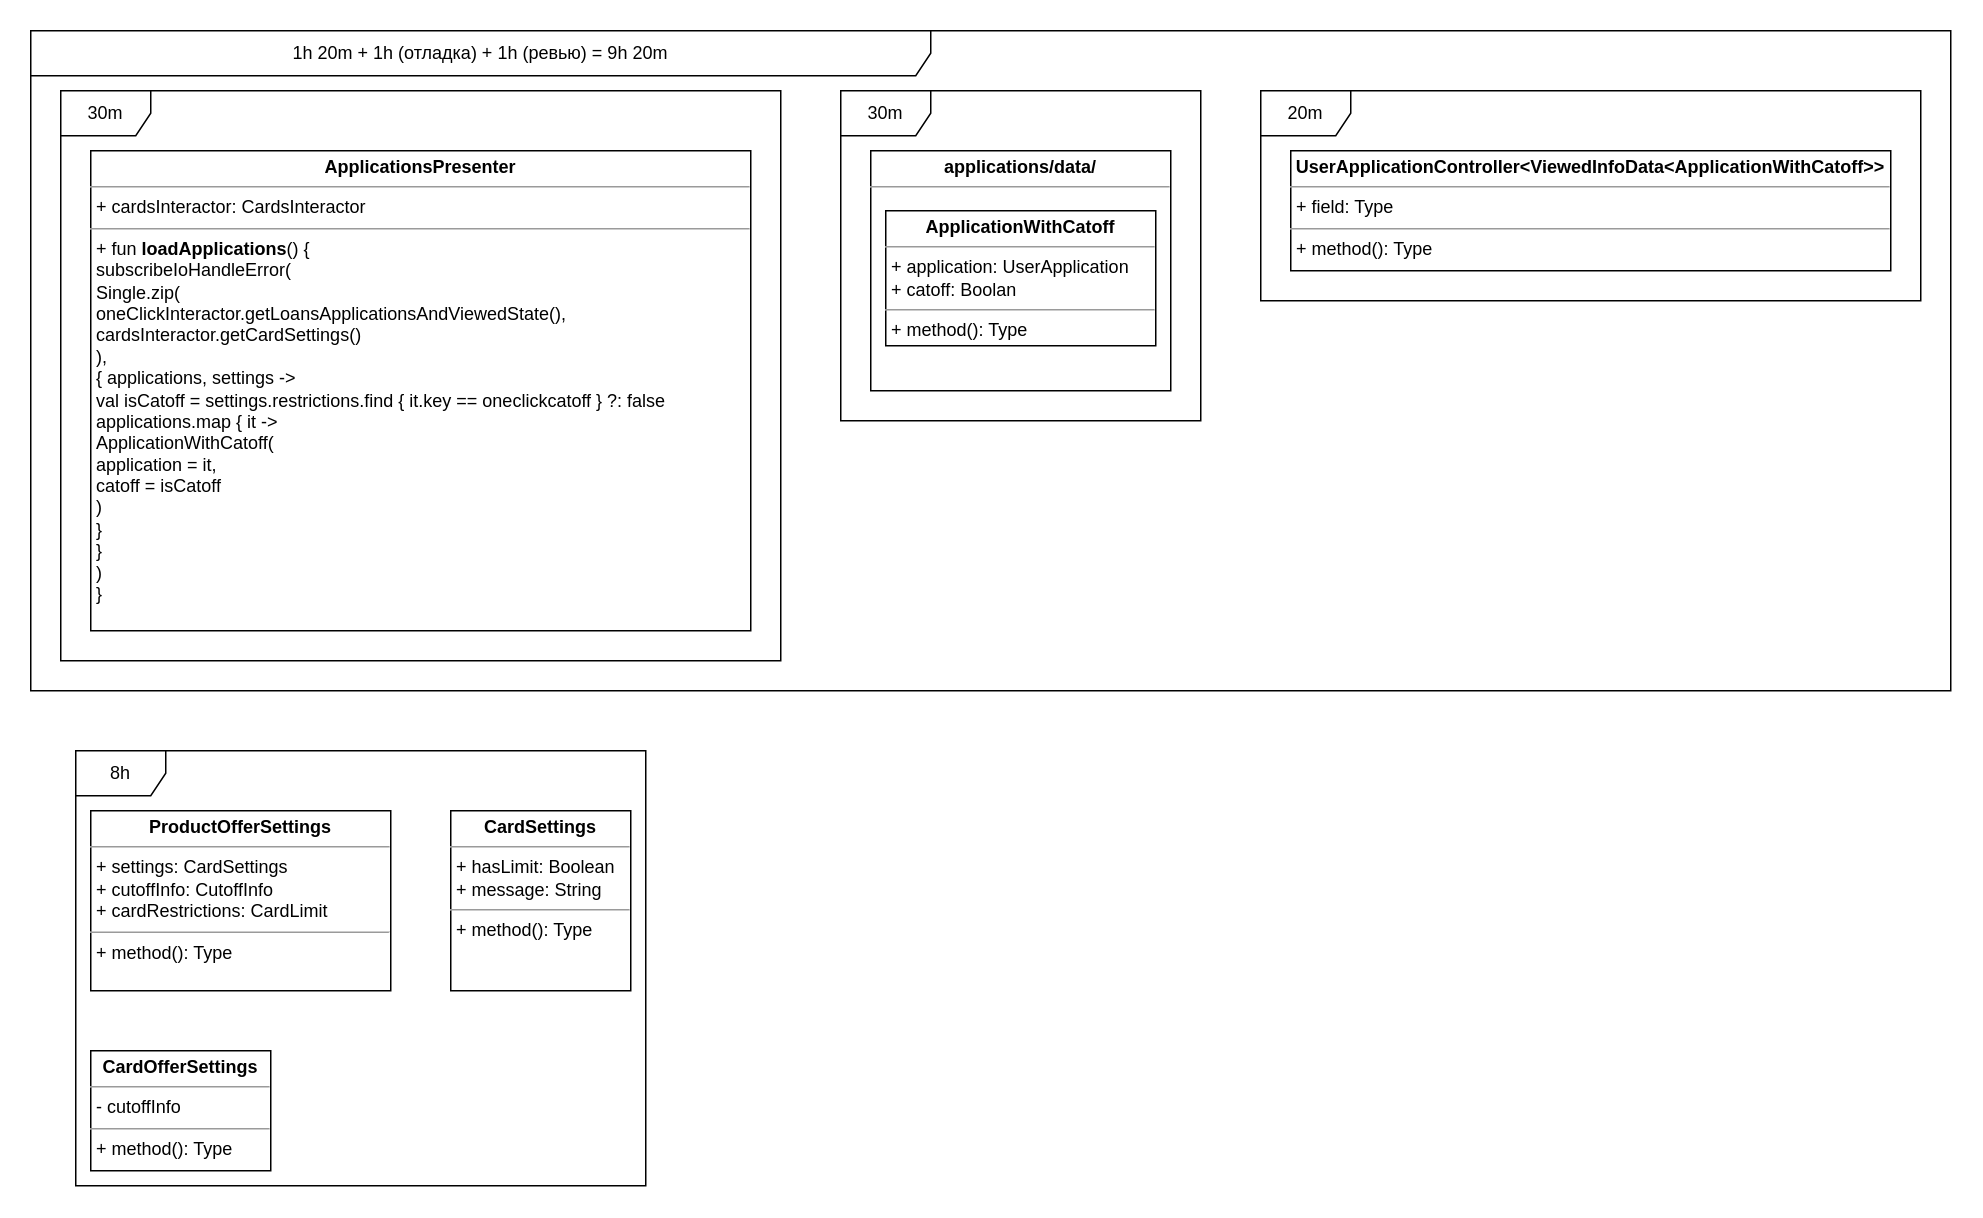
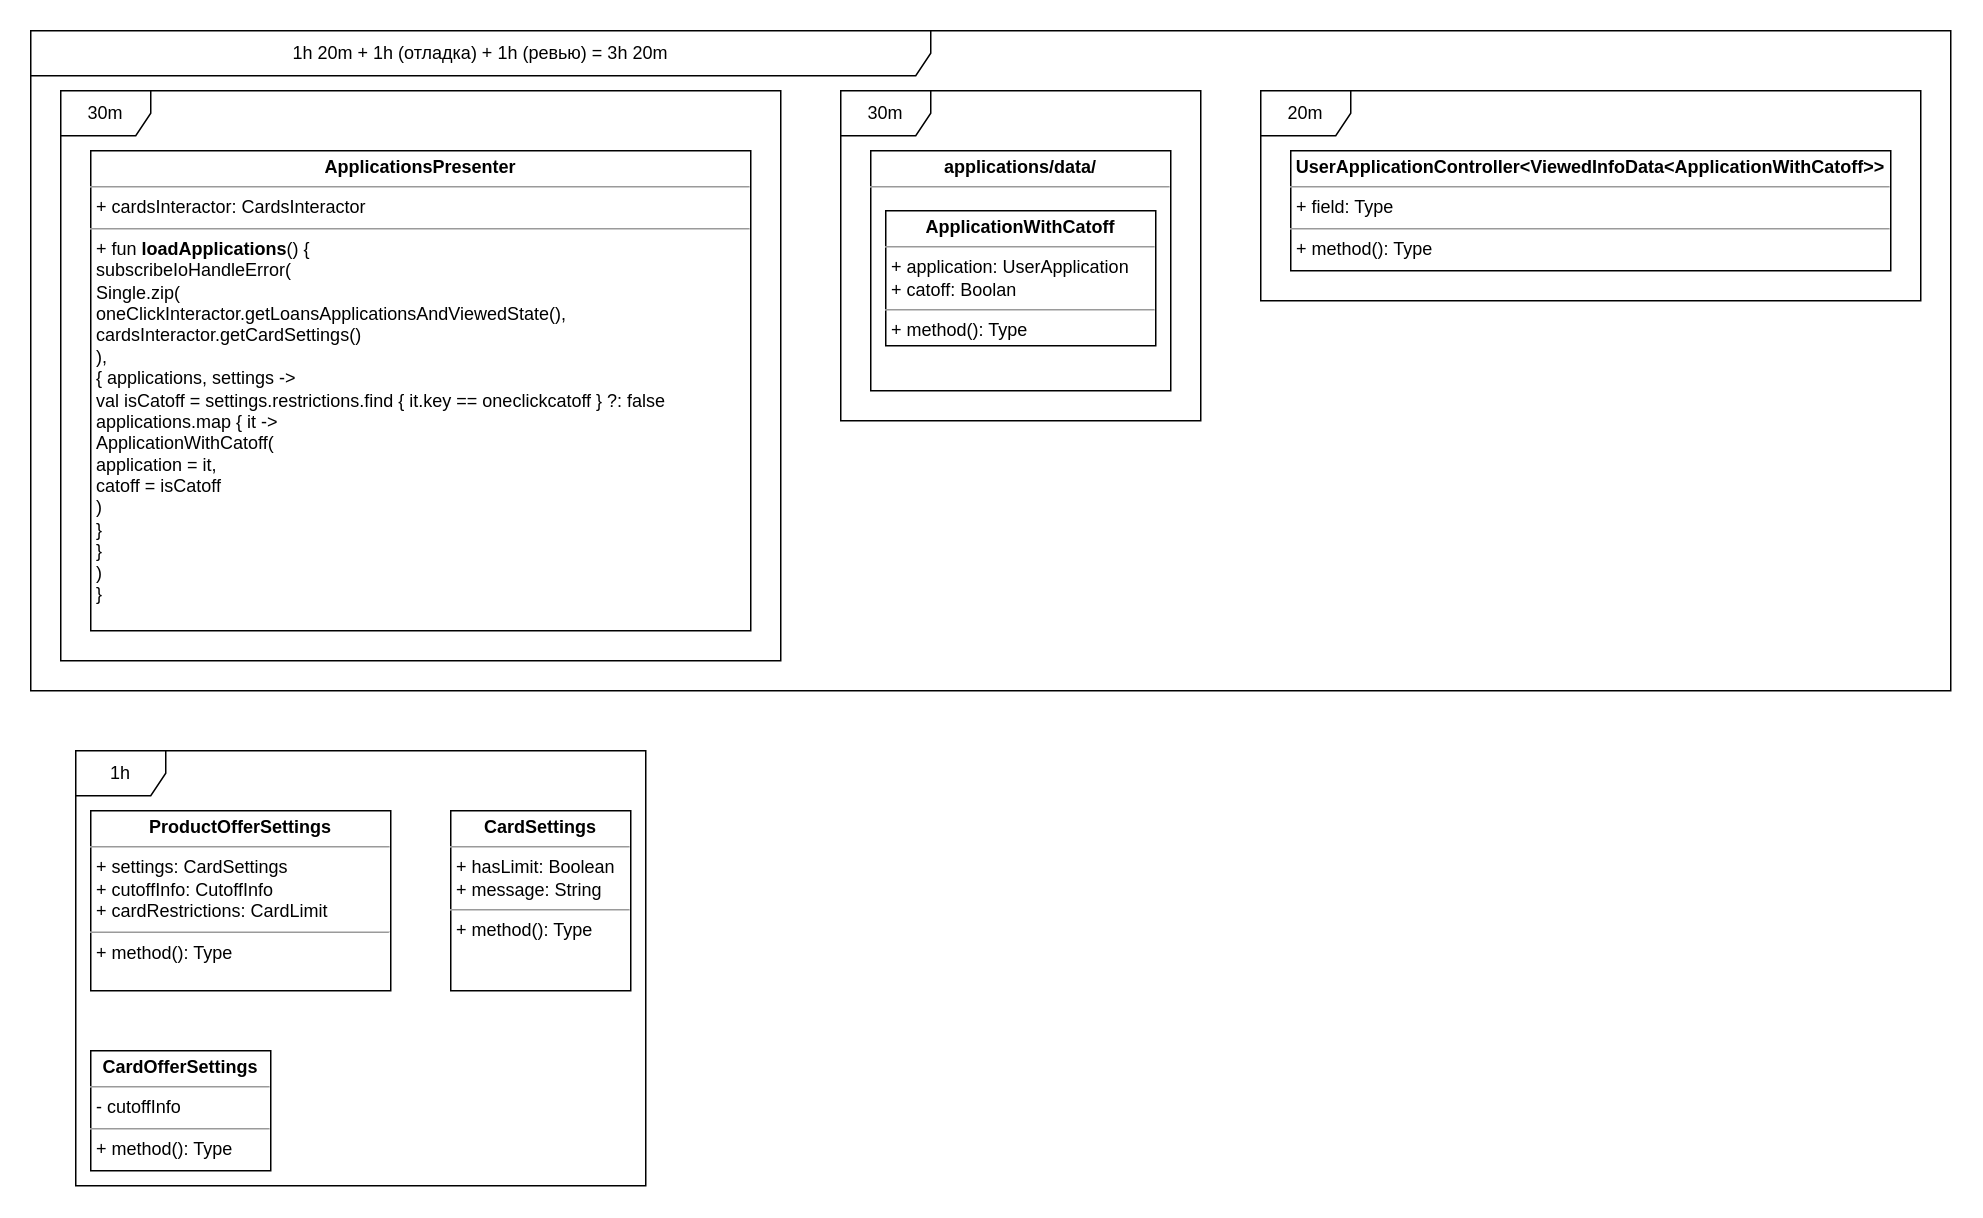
(481, 53) -> (481, 53)
(121, 773) -> (121, 773)
